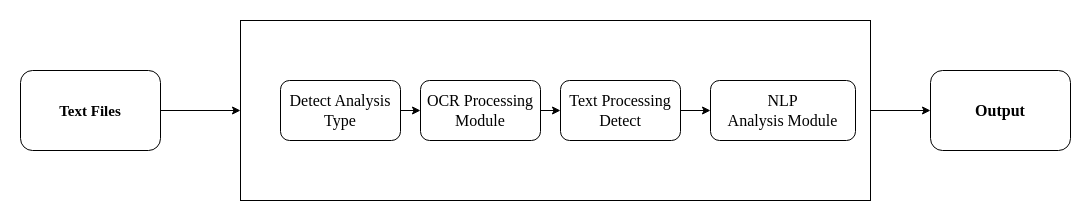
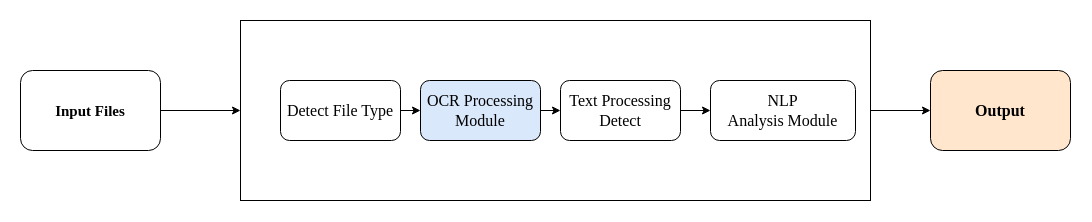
(91, 111) -> (91, 111)
(341, 111) -> (341, 111)
(481, 111) -> (481, 111)
(1001, 111) -> (1001, 111)
